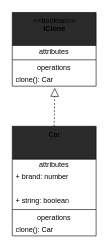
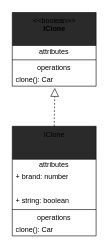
(55, 135) -> (55, 135)
